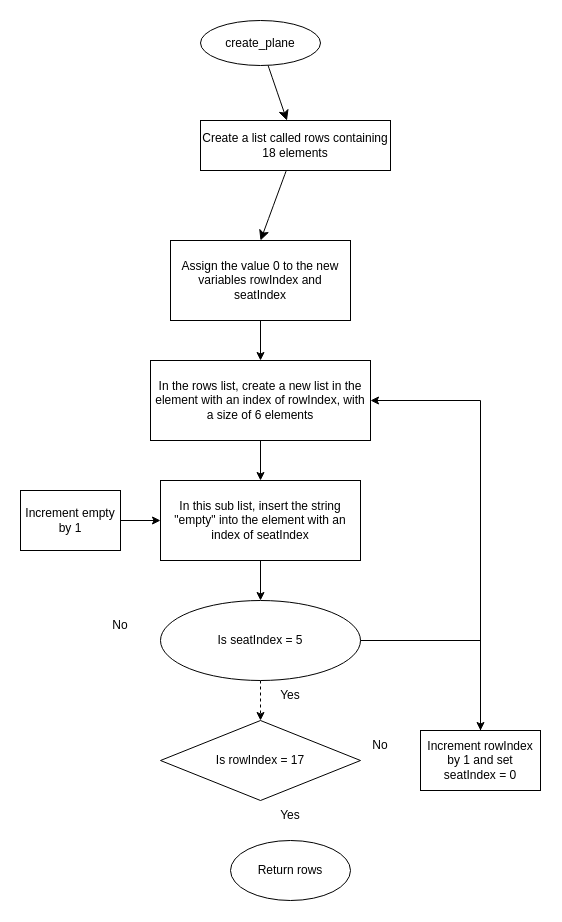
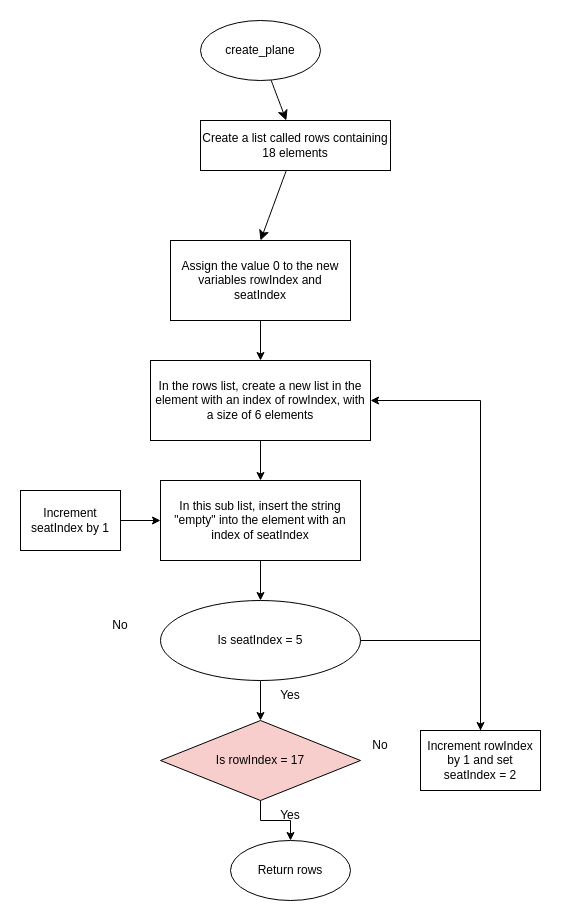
(261, 43) -> (261, 51)
(71, 521) -> (71, 521)
(261, 697) -> (261, 697)
(261, 761) -> (261, 761)
(481, 761) -> (481, 761)
none -> (272, 821)
